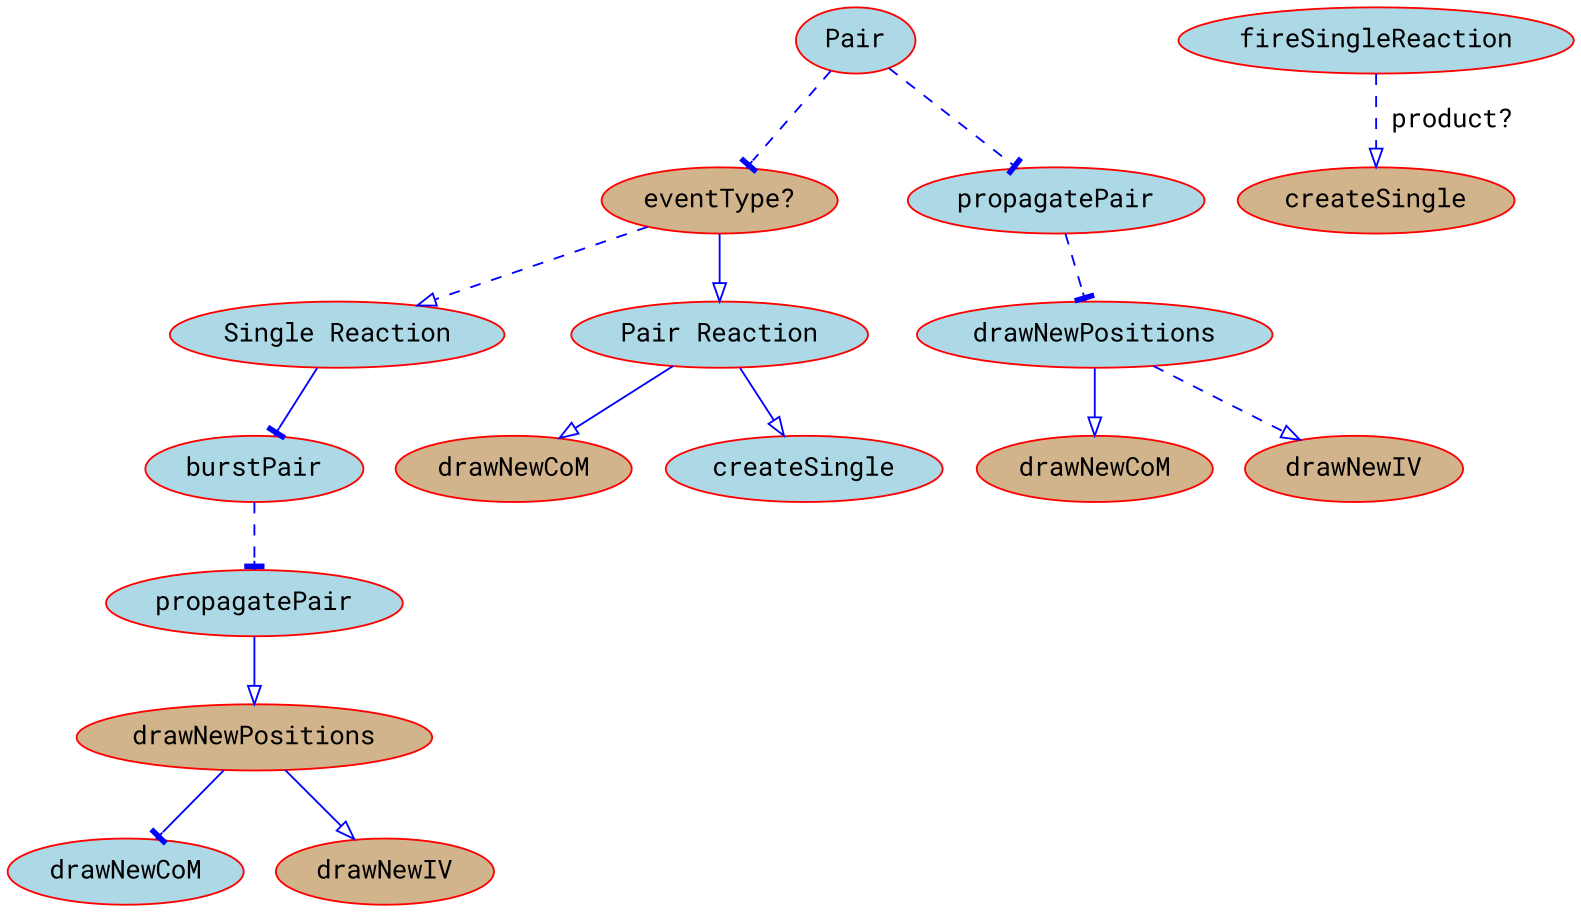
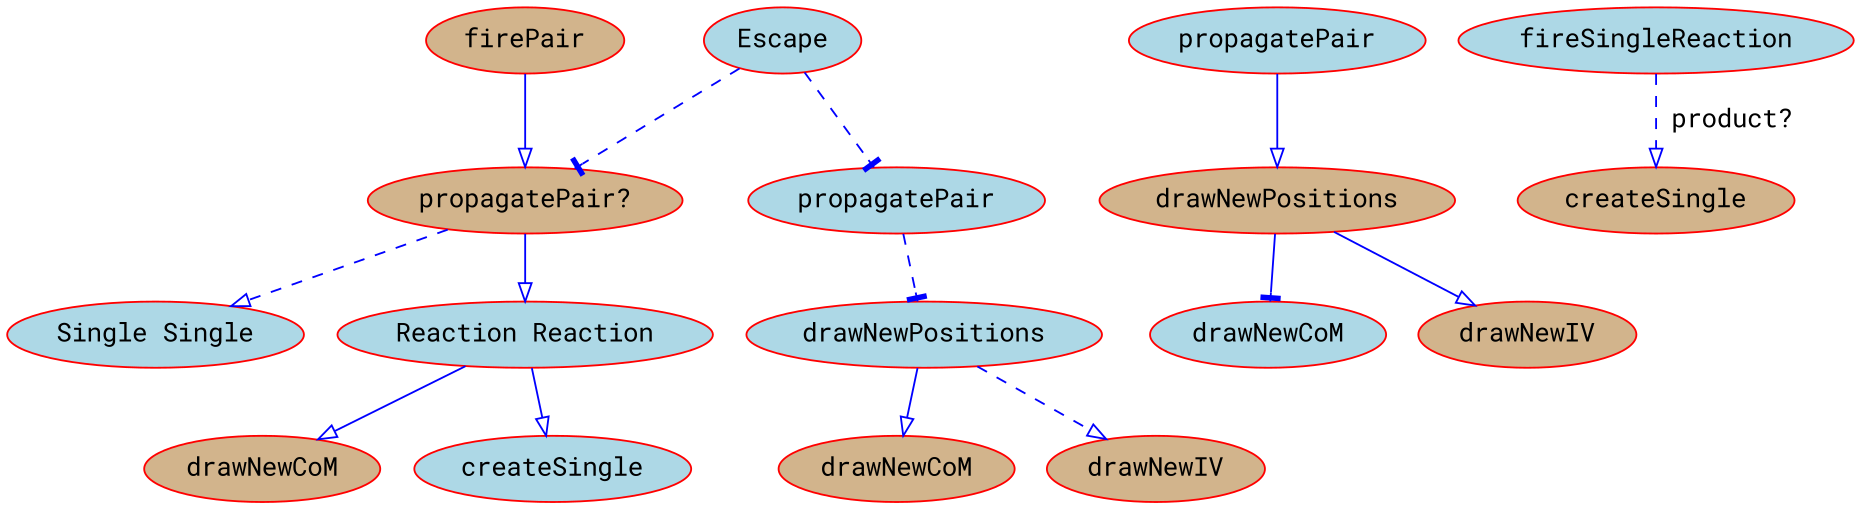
none -> (525, 40)
(856, 40) -> (783, 40)
(720, 200) -> (525, 200)
(337, 335) -> (156, 335)
(720, 335) -> (525, 335)
(254, 469) -> none
